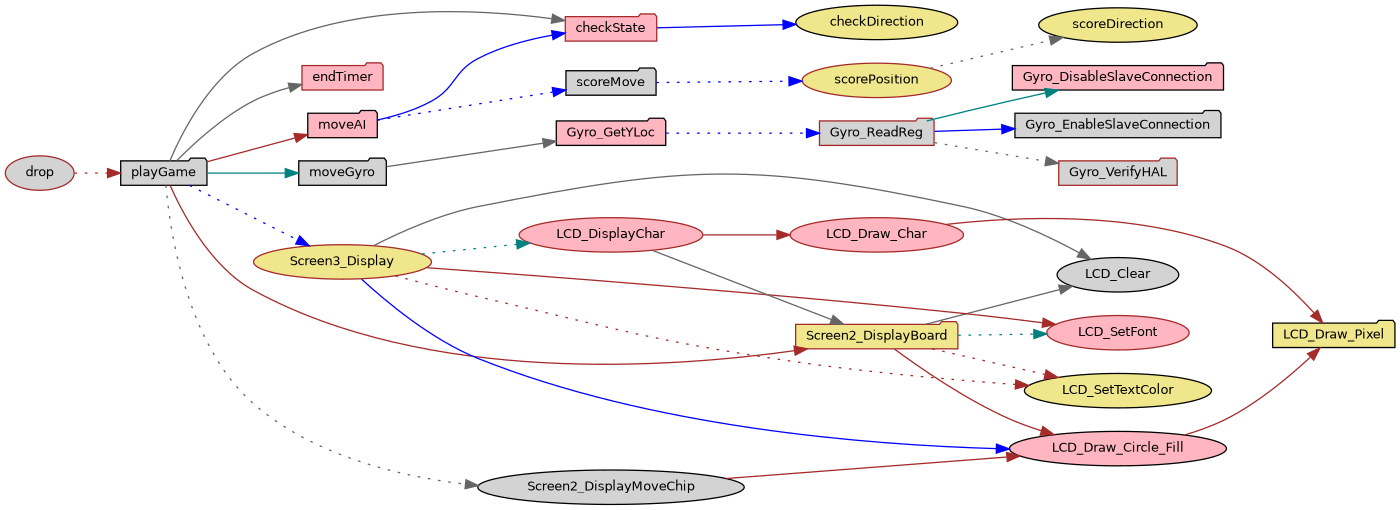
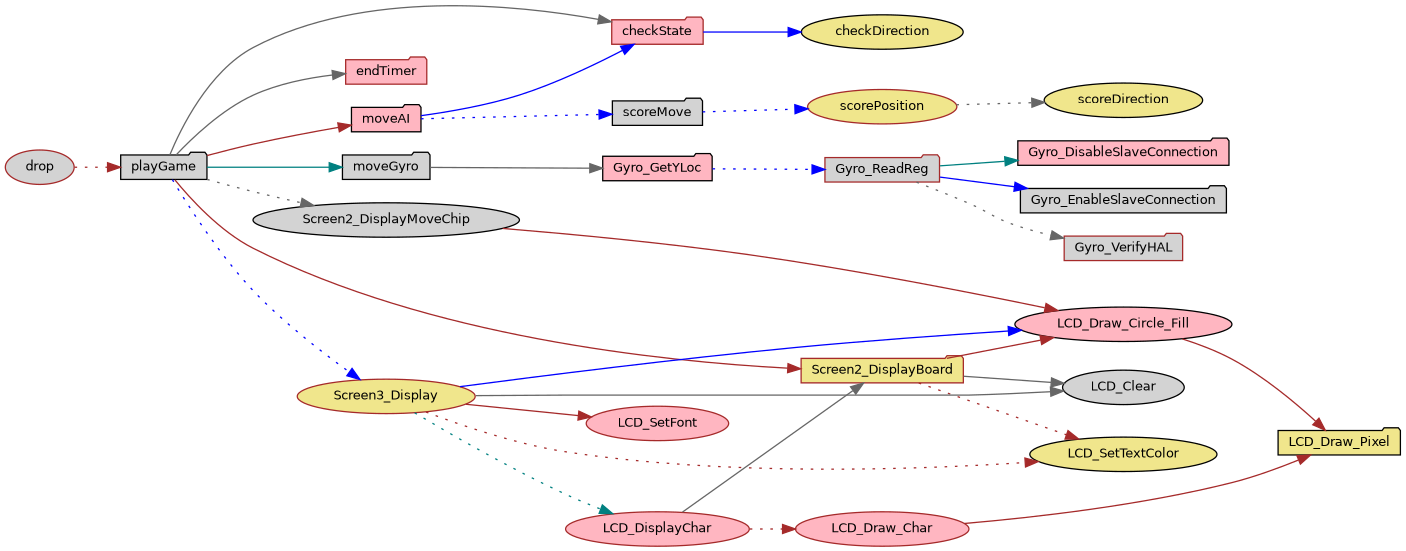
(740, 235) -> (766, 529)
(996, 335) -> none
